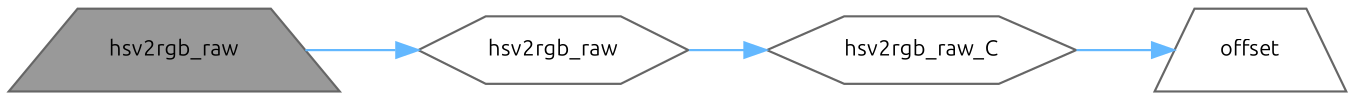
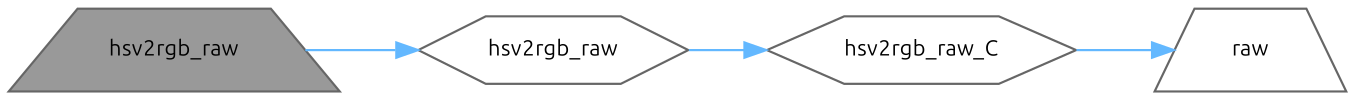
(1250, 50) -> (1250, 50)
